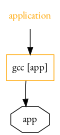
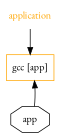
(25, 90) -> (35, 97)
